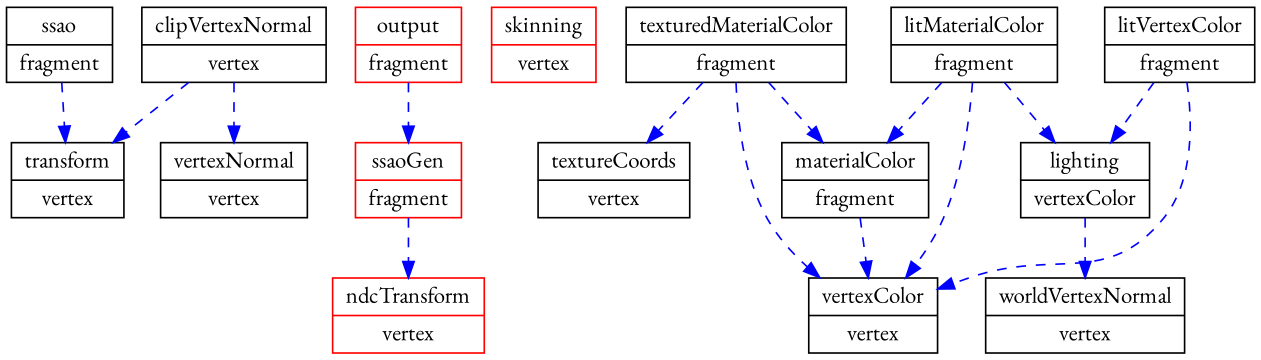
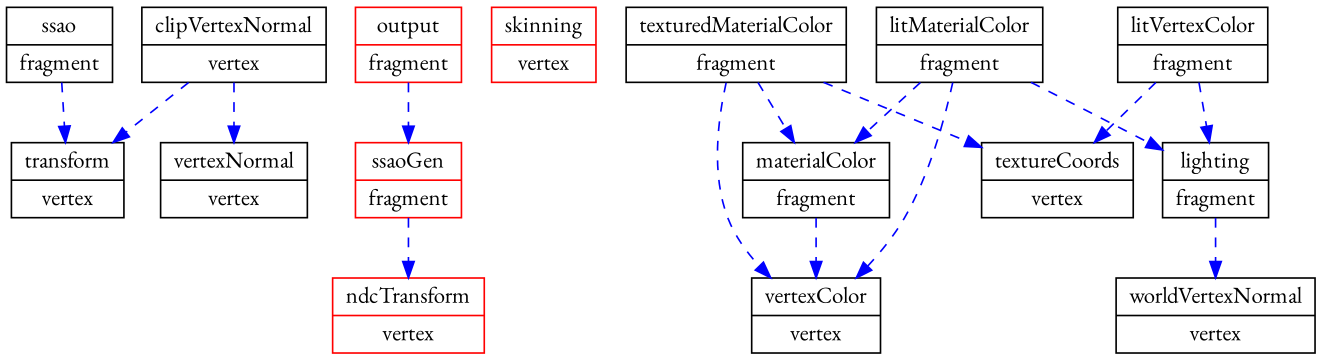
(1085, 198) -> (1216, 198)
(1132, 246) -> (1131, 107)
